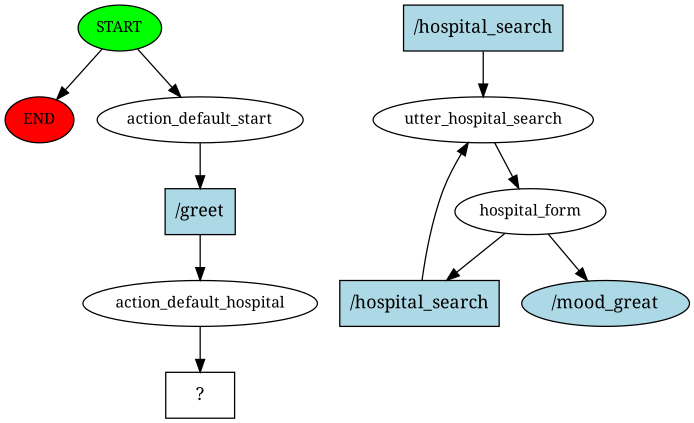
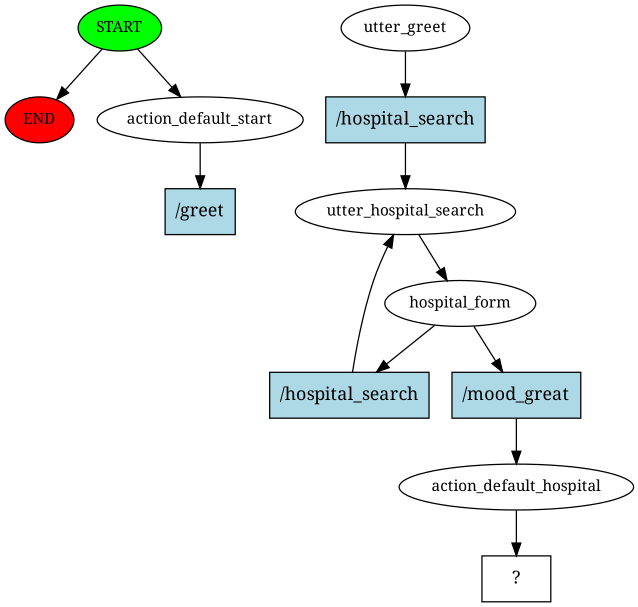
none -> (405, 28)
(200, 251) -> (516, 435)
(606, 303) -> (516, 395)
